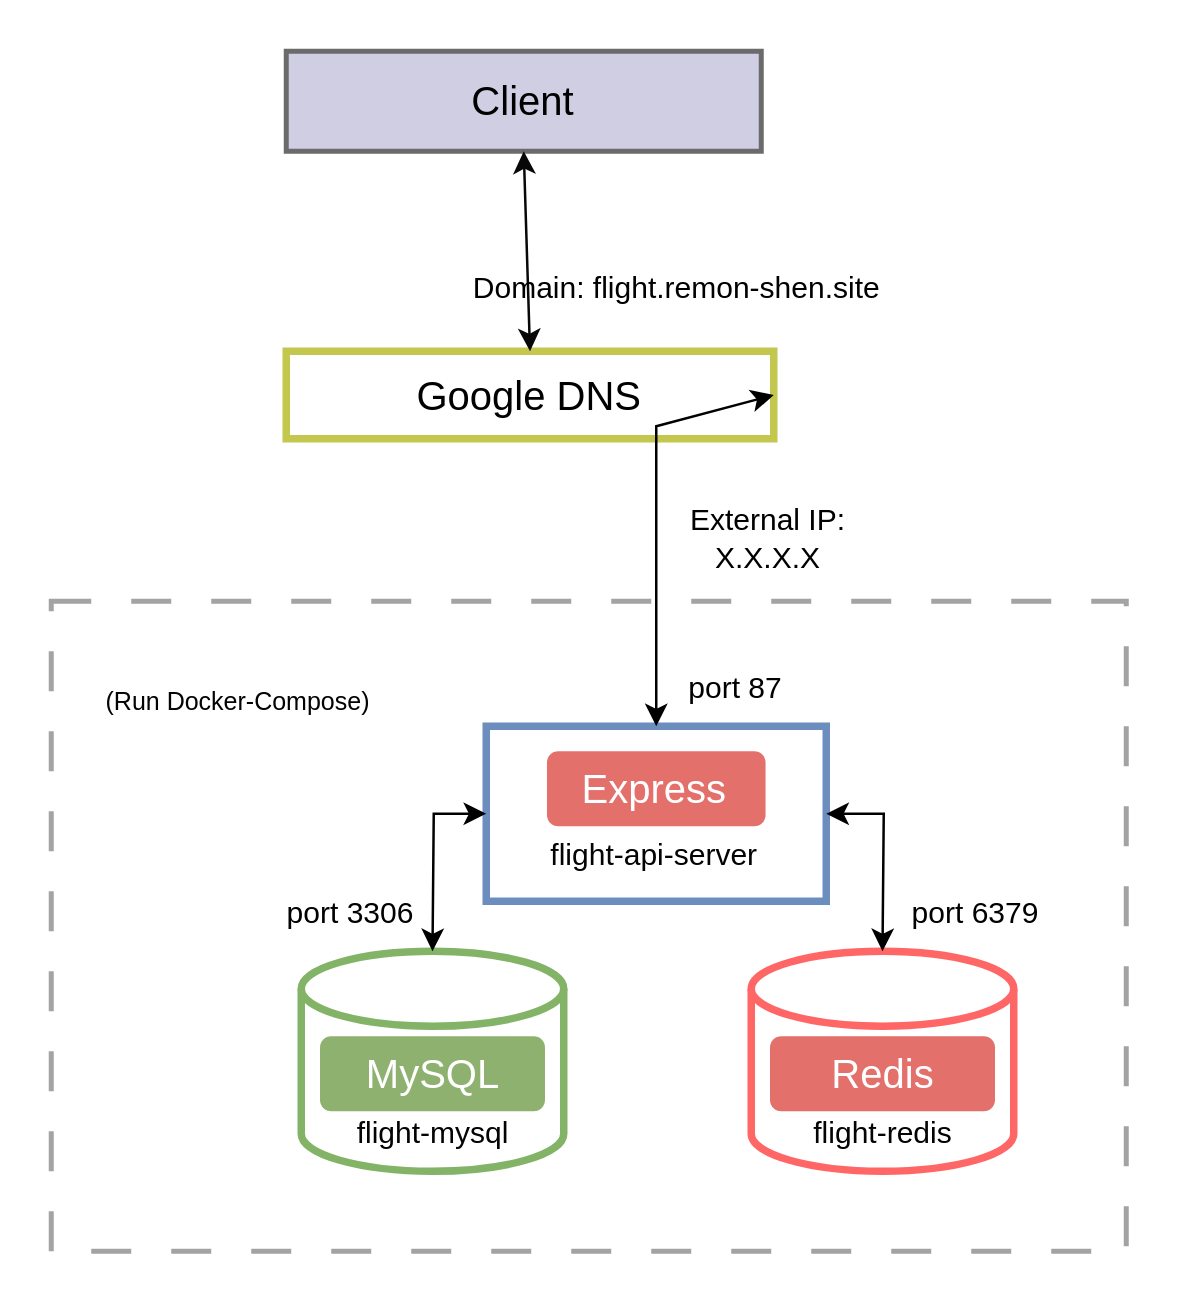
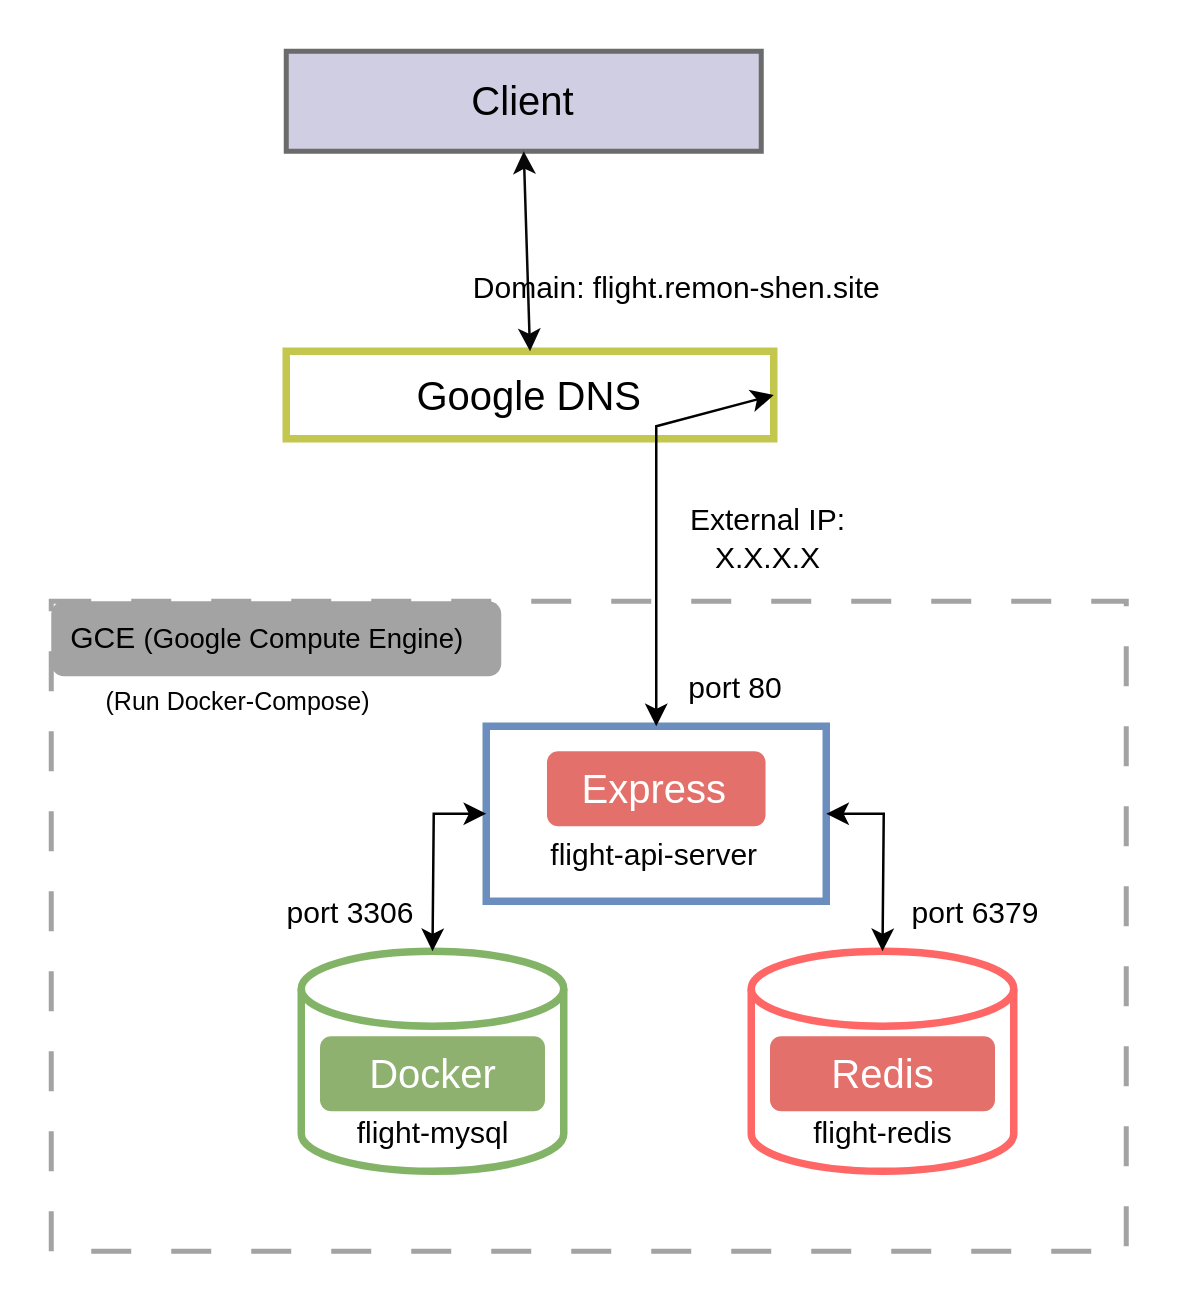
none -> (276, 639)
(736, 689) -> (736, 689)
(434, 1074) -> (434, 1074)
